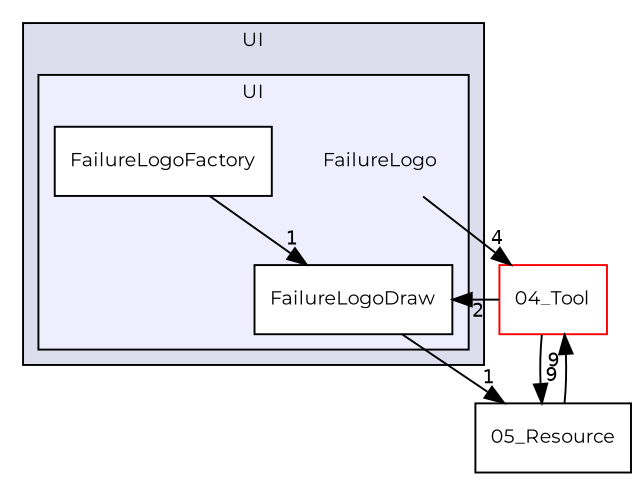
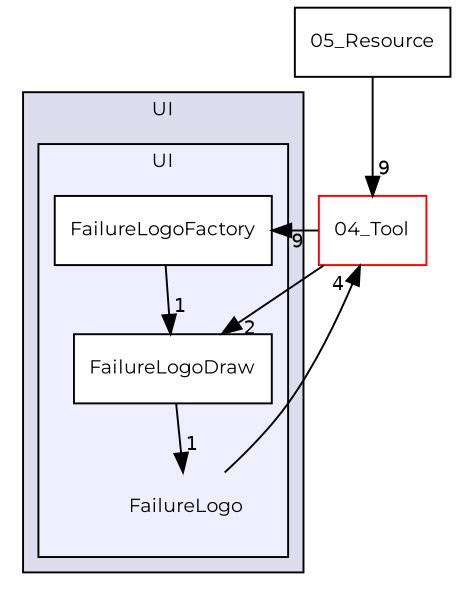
(540, 359) -> (305, 230)
(466, 377) -> (179, 429)
